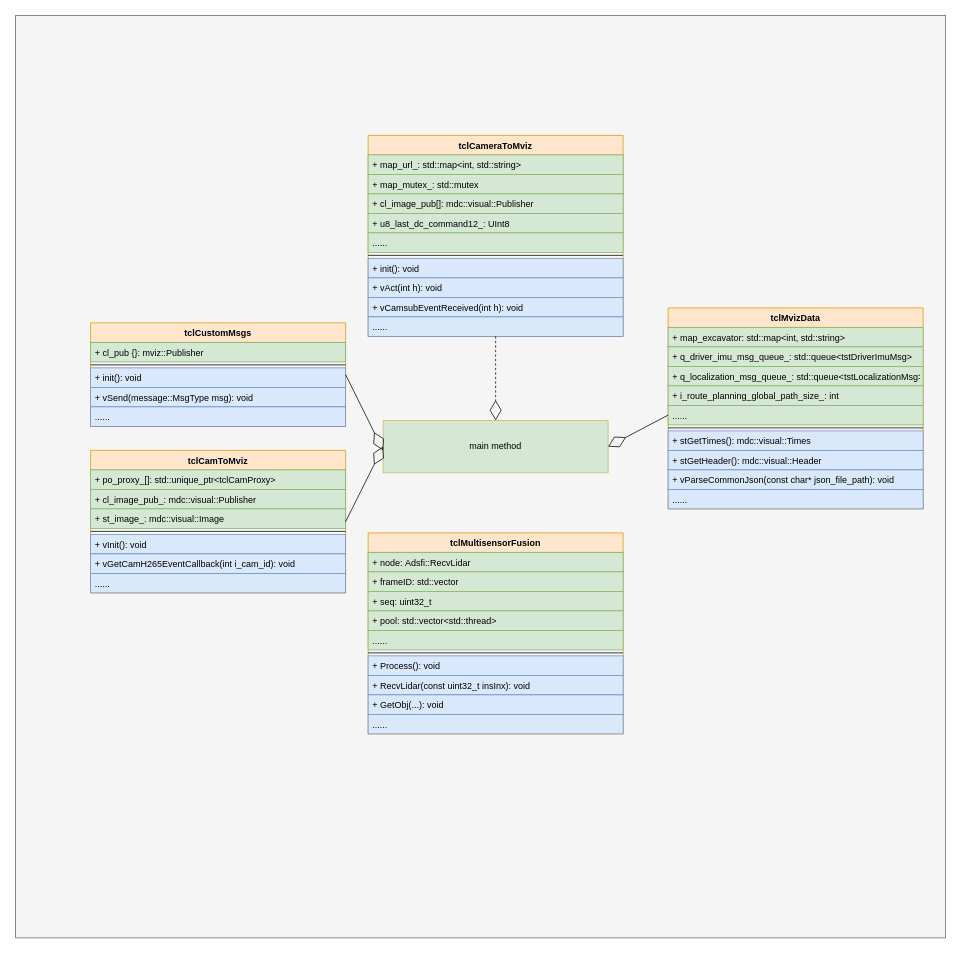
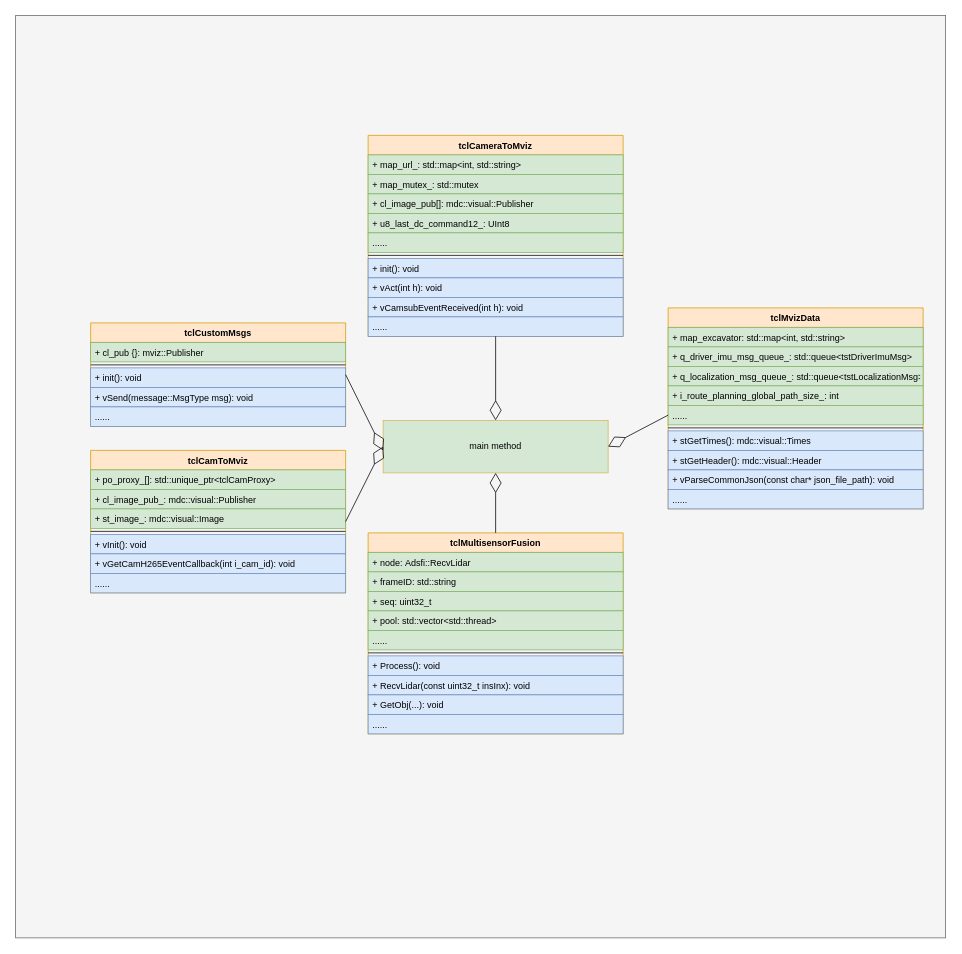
(495, 369) -> (495, 369)
none -> (495, 513)
(424, 582) -> (423, 582)
